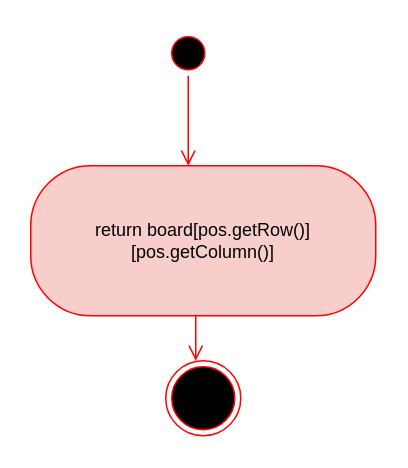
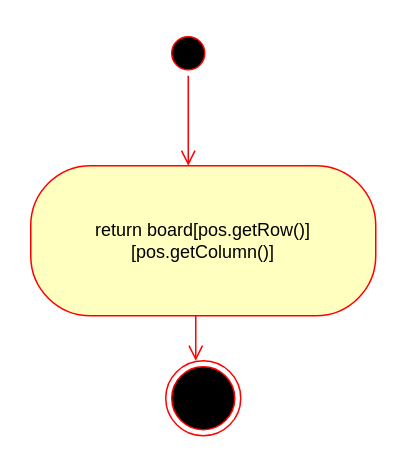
(203, 241) -> (203, 241)
